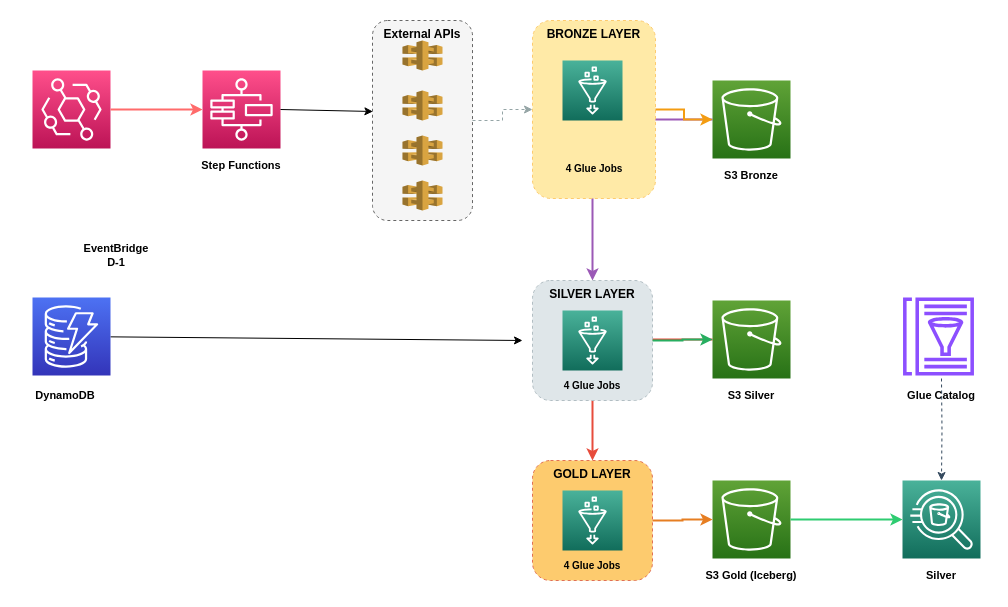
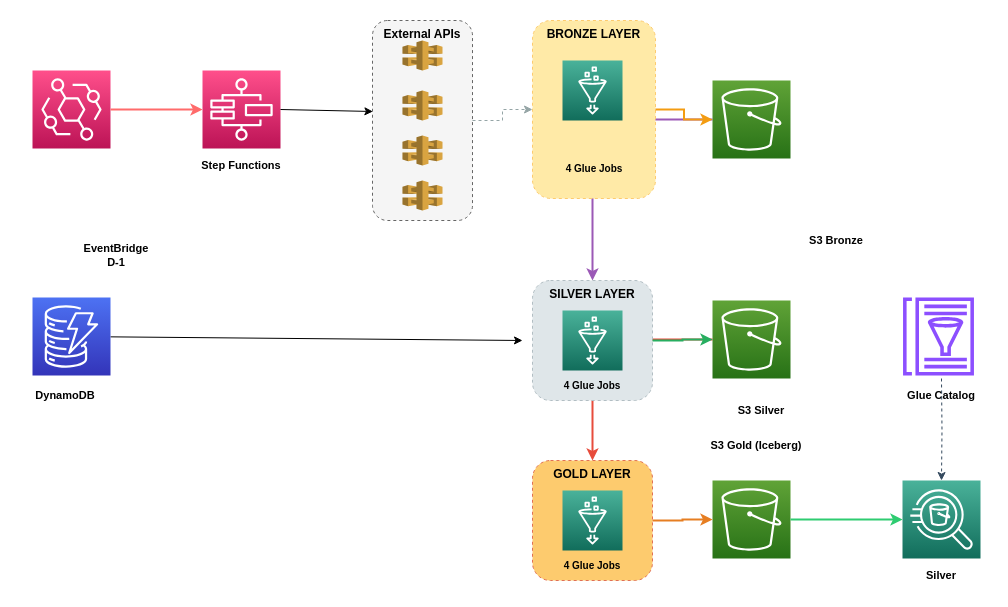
(752, 176) -> (837, 241)
(752, 396) -> (762, 411)
(752, 576) -> (757, 446)
